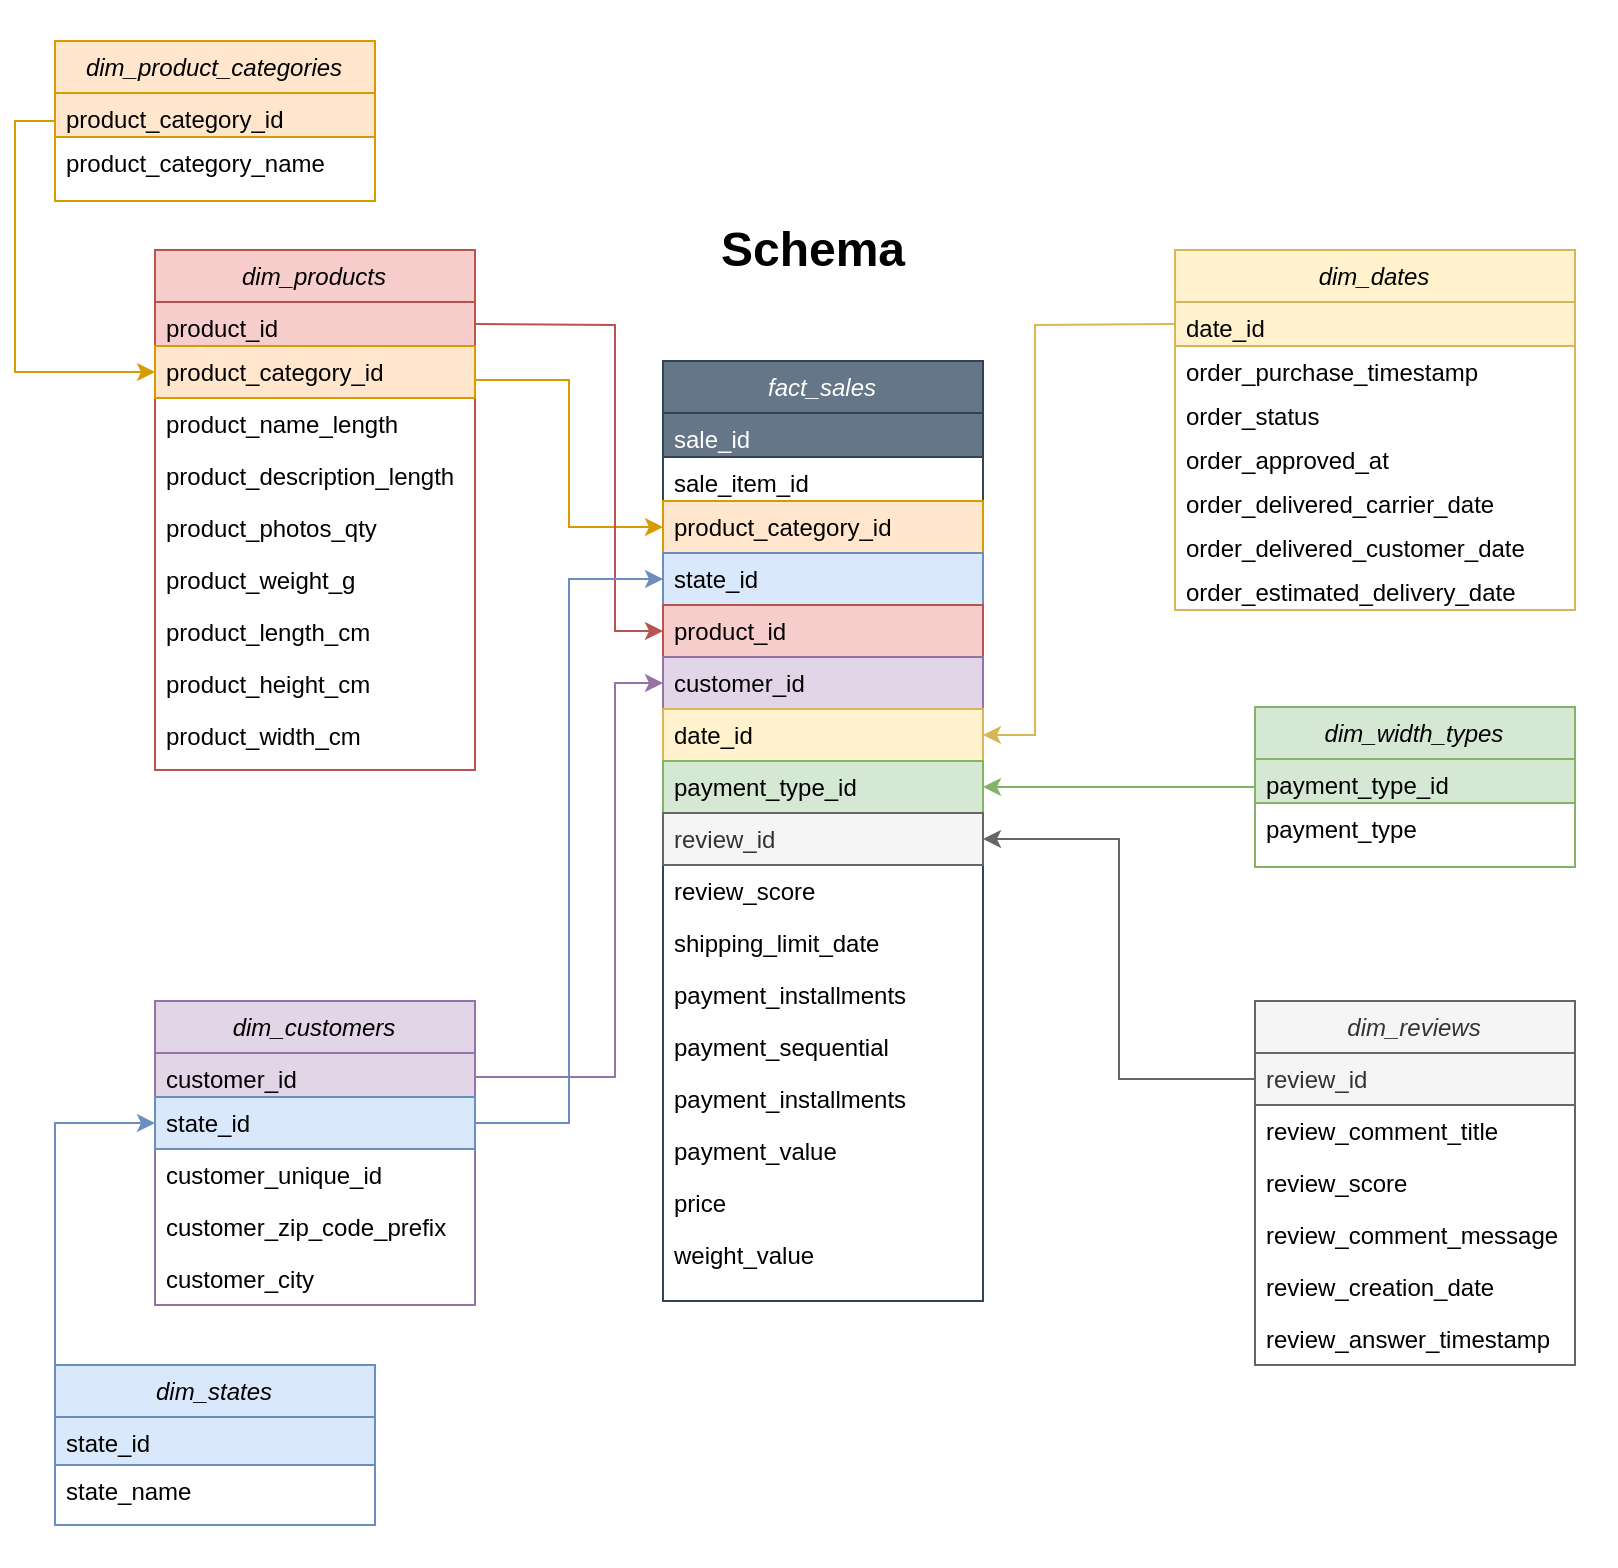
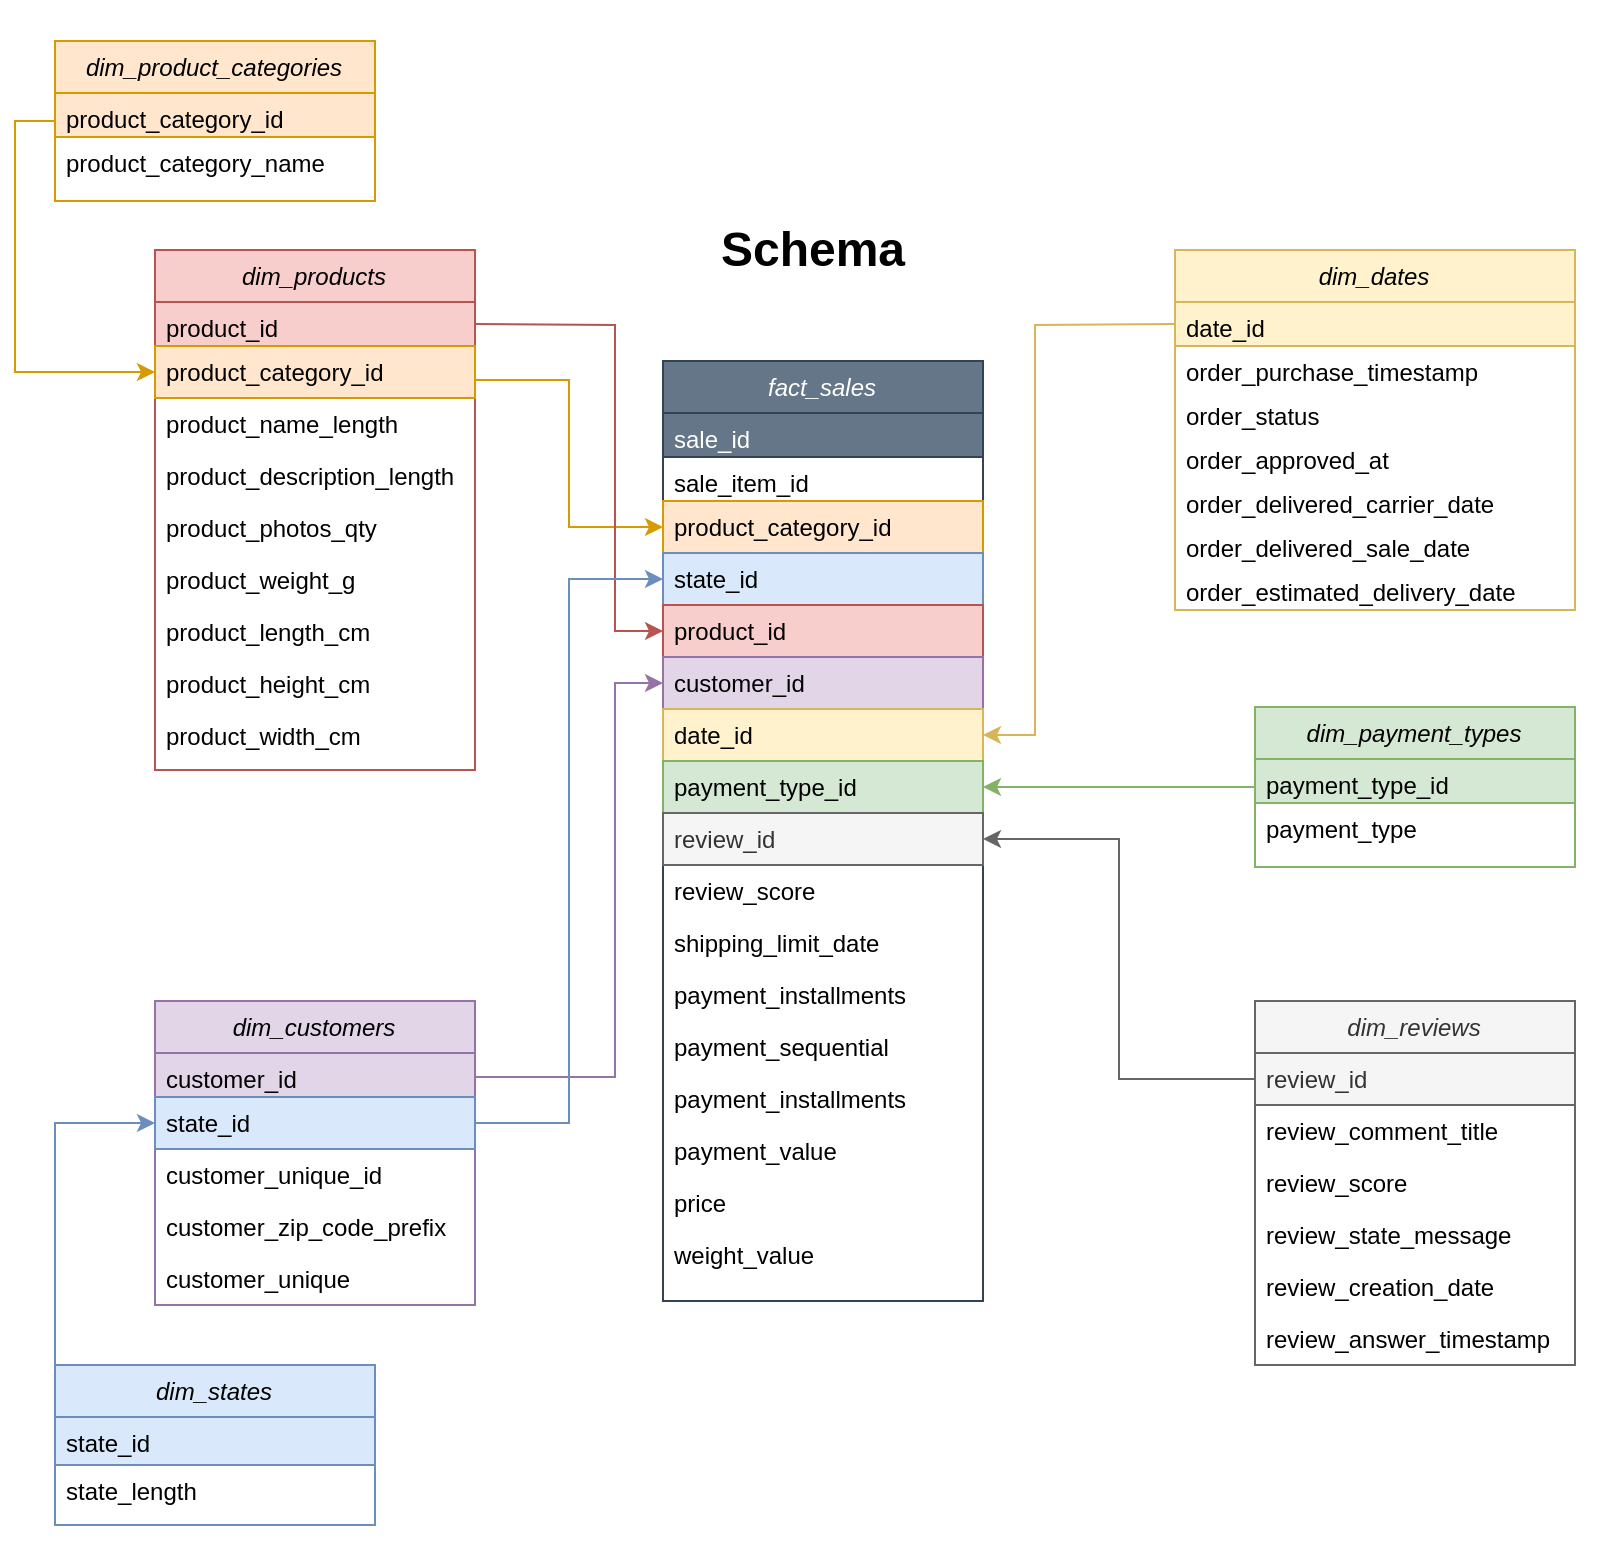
(1375, 549) -> (1345, 549)
(1414, 734) -> (1414, 734)
(1411, 1236) -> (1397, 1236)
(250, 1280) -> (264, 1280)
(133, 1492) -> (144, 1492)
